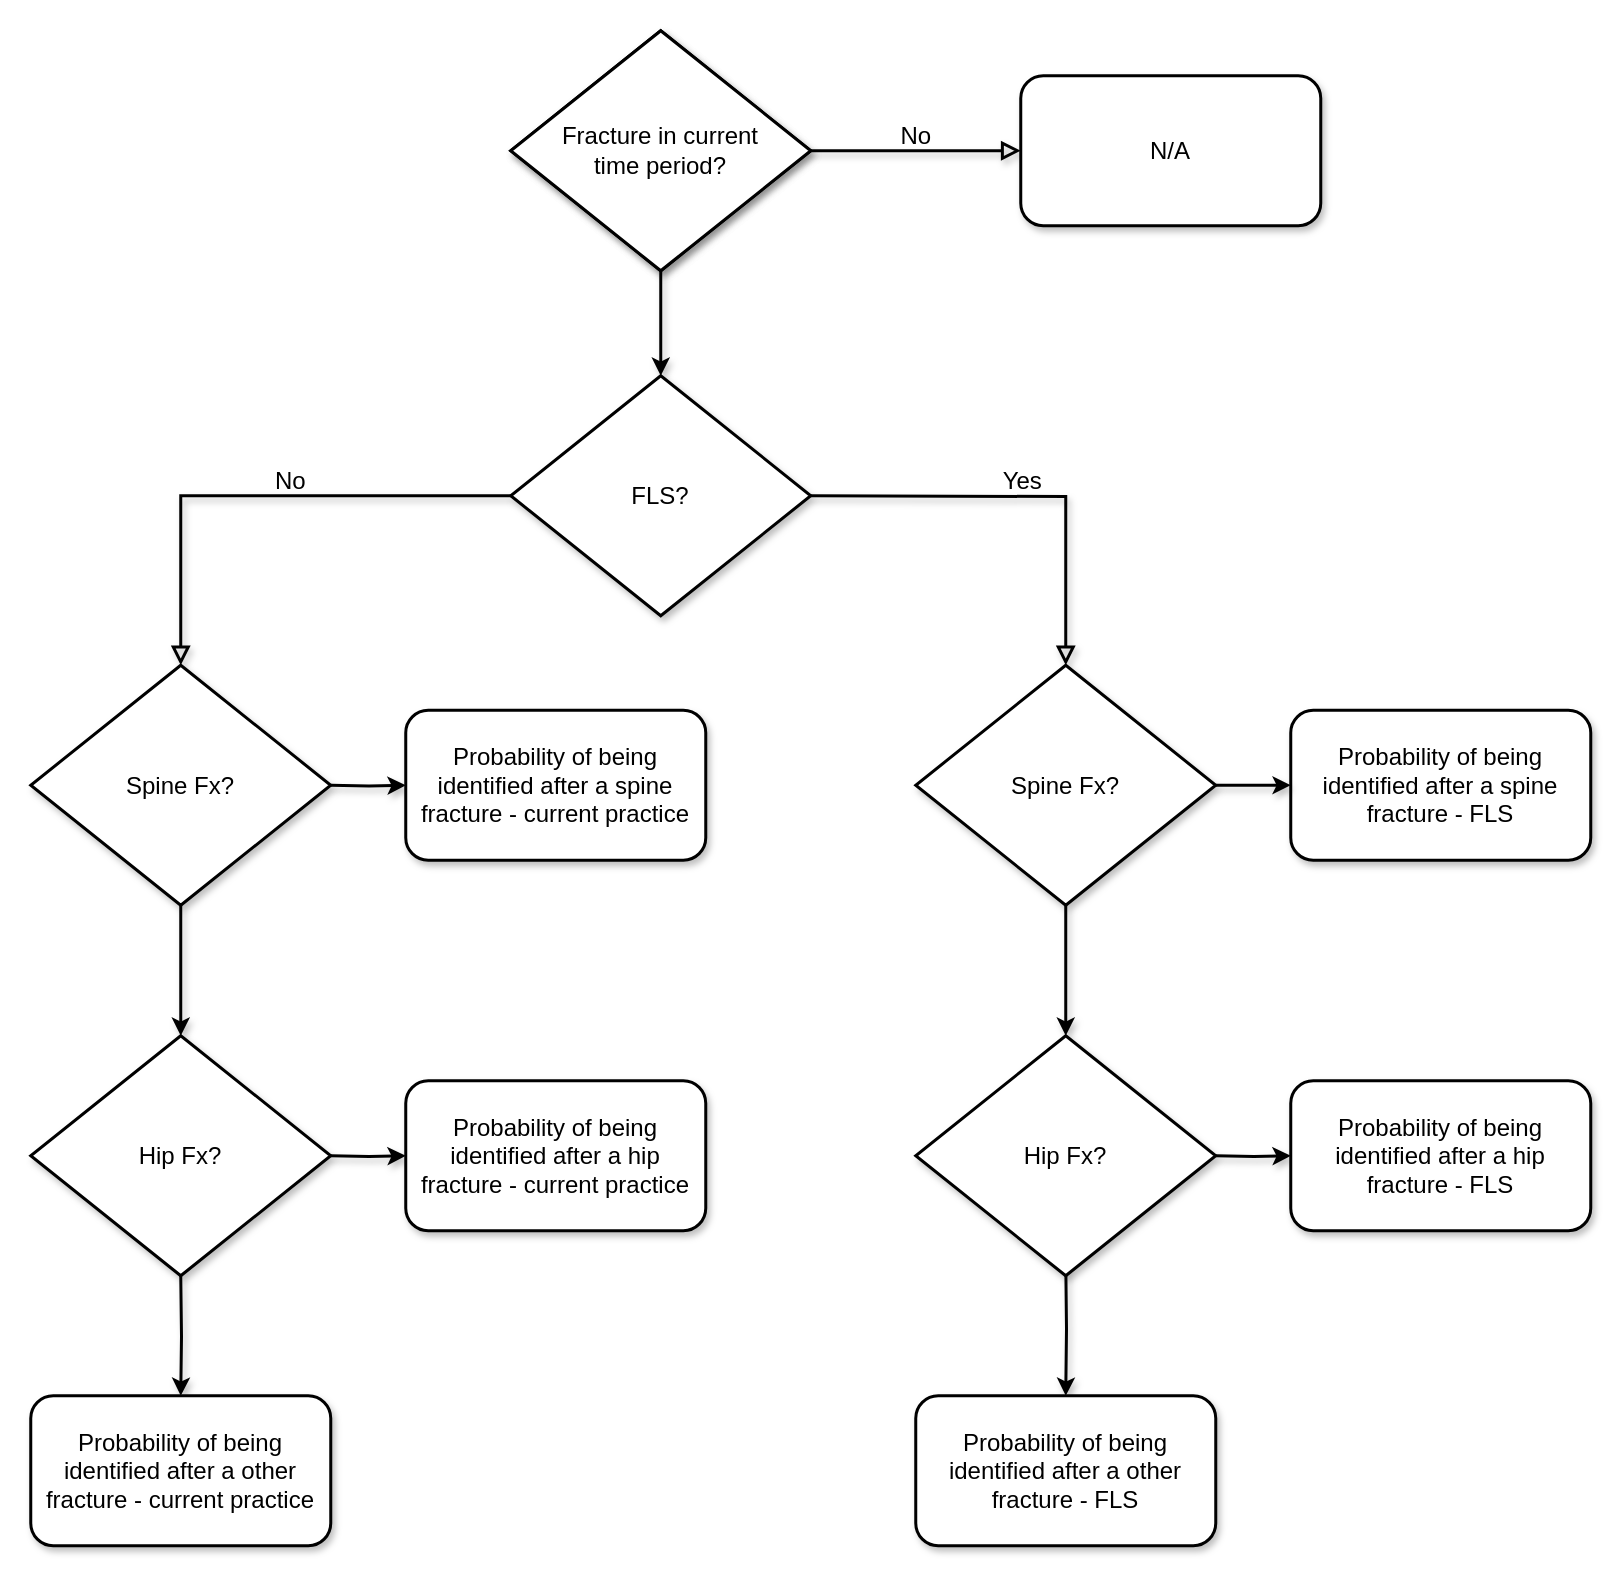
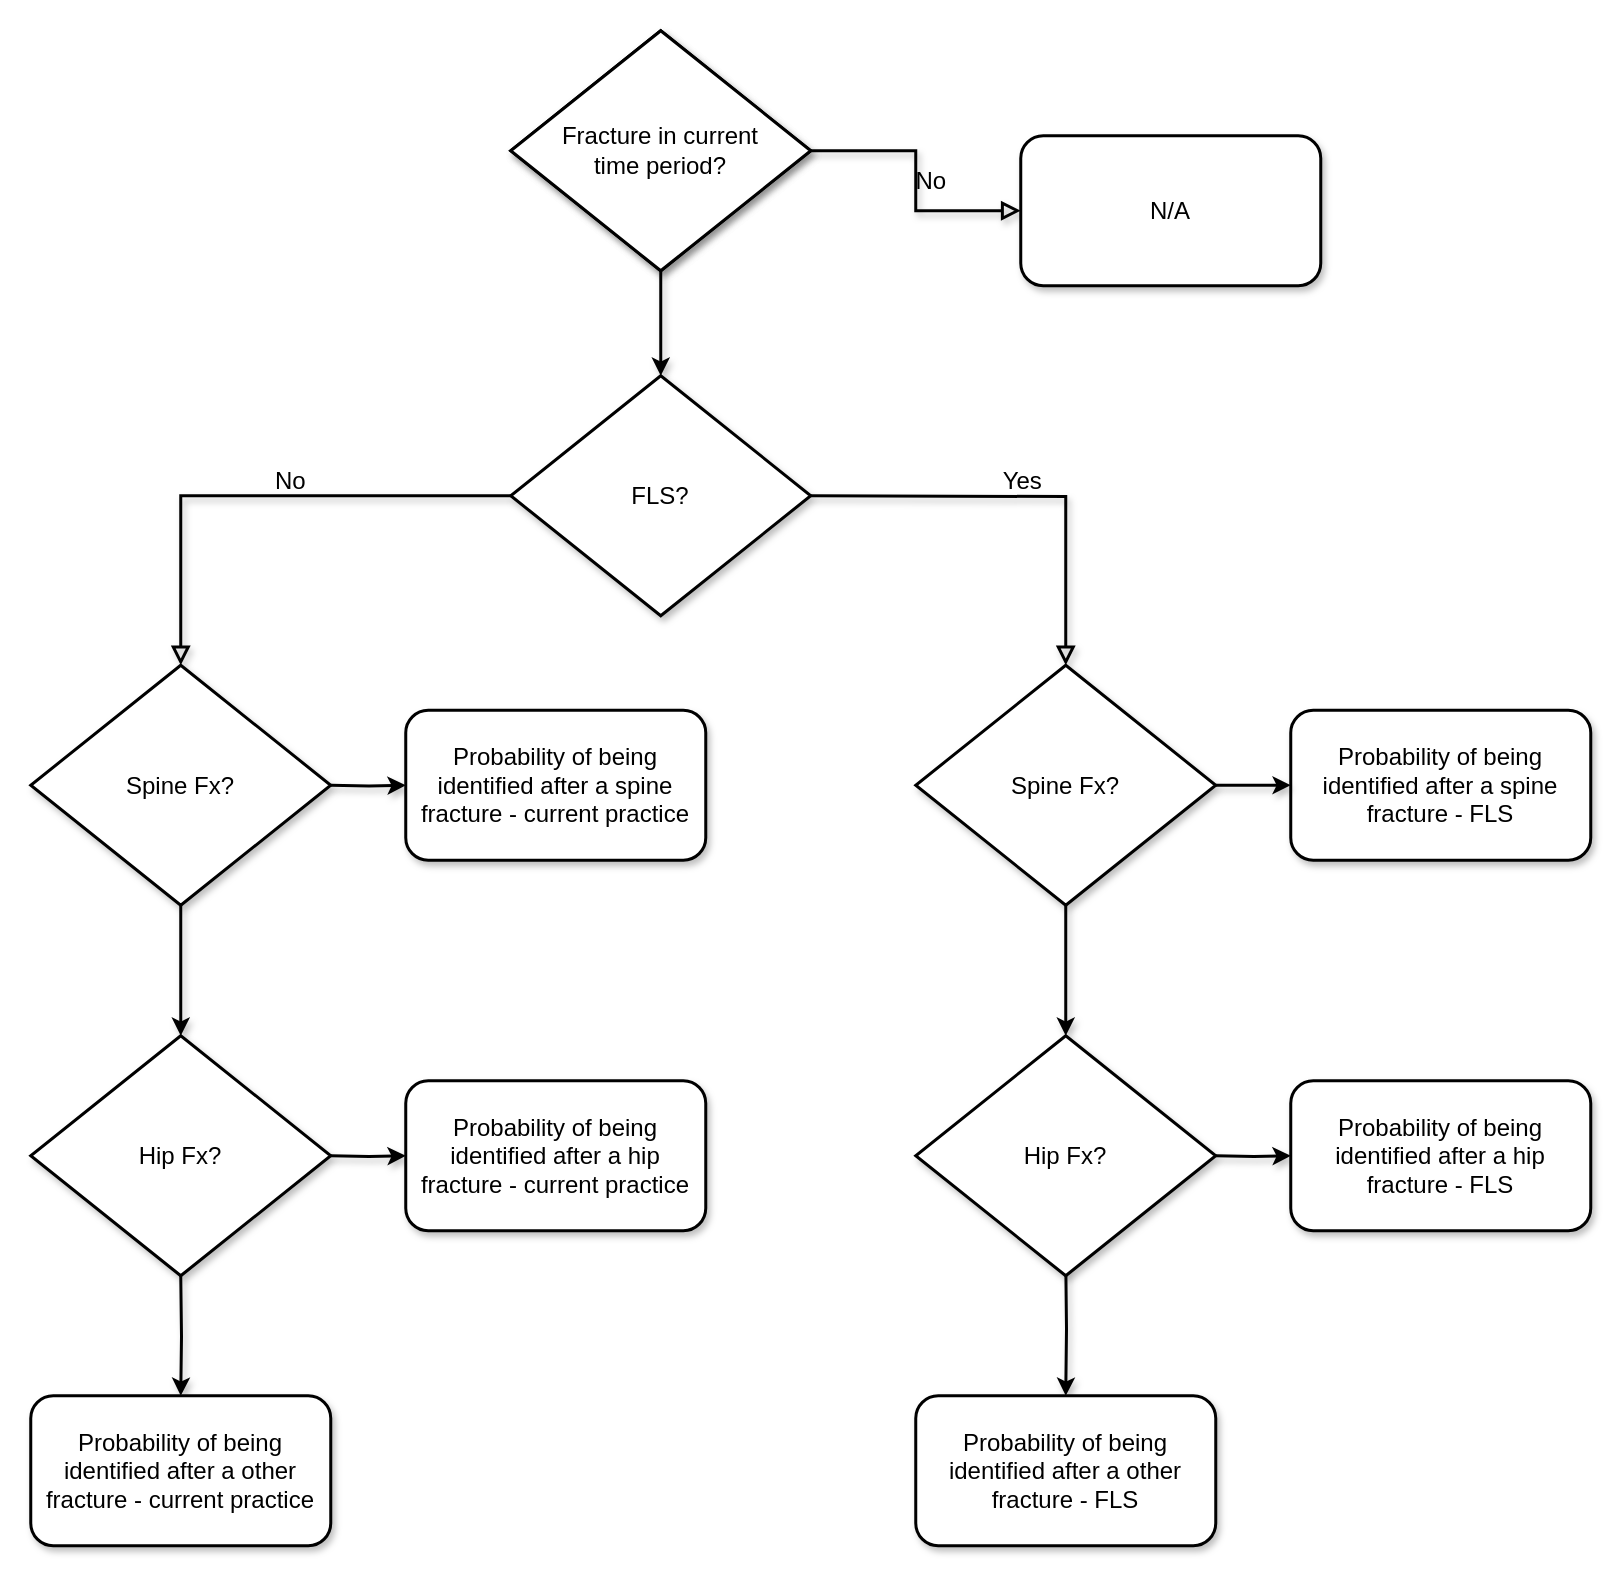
(1171, 151) -> (1171, 211)
